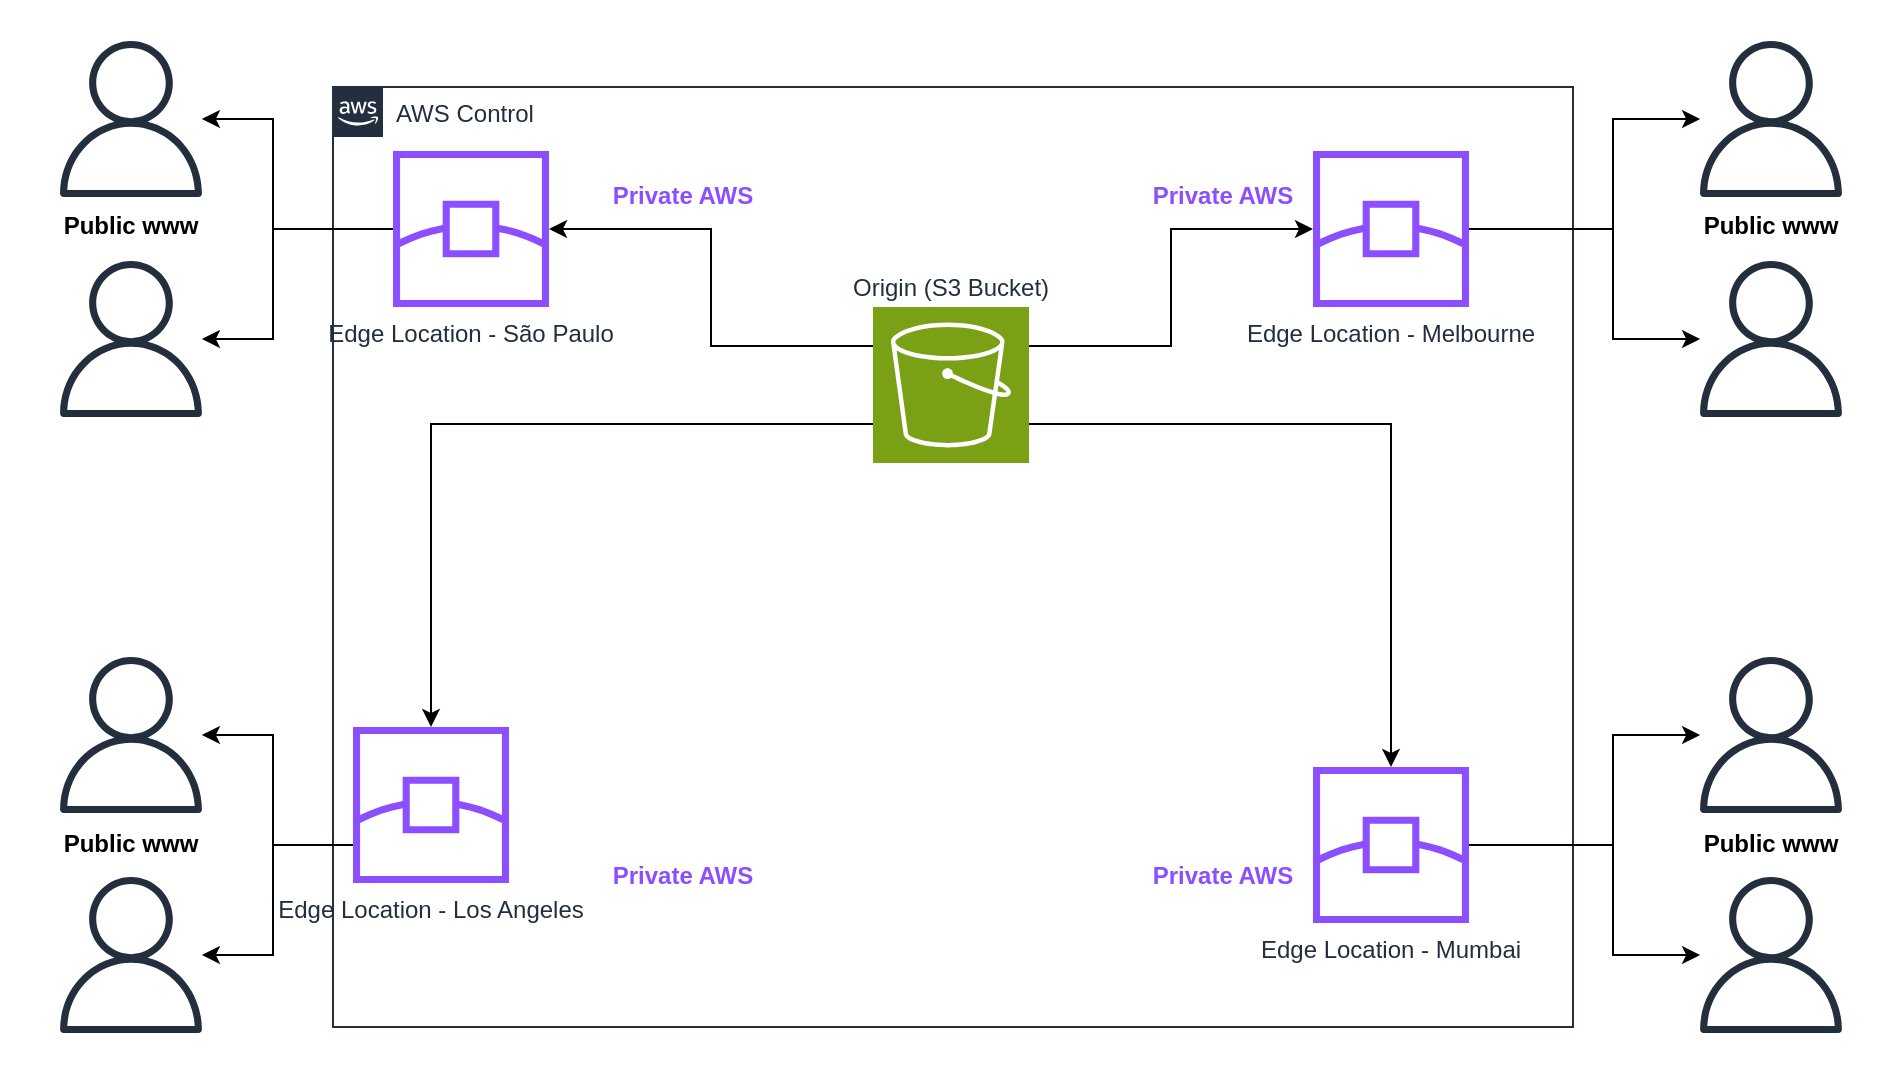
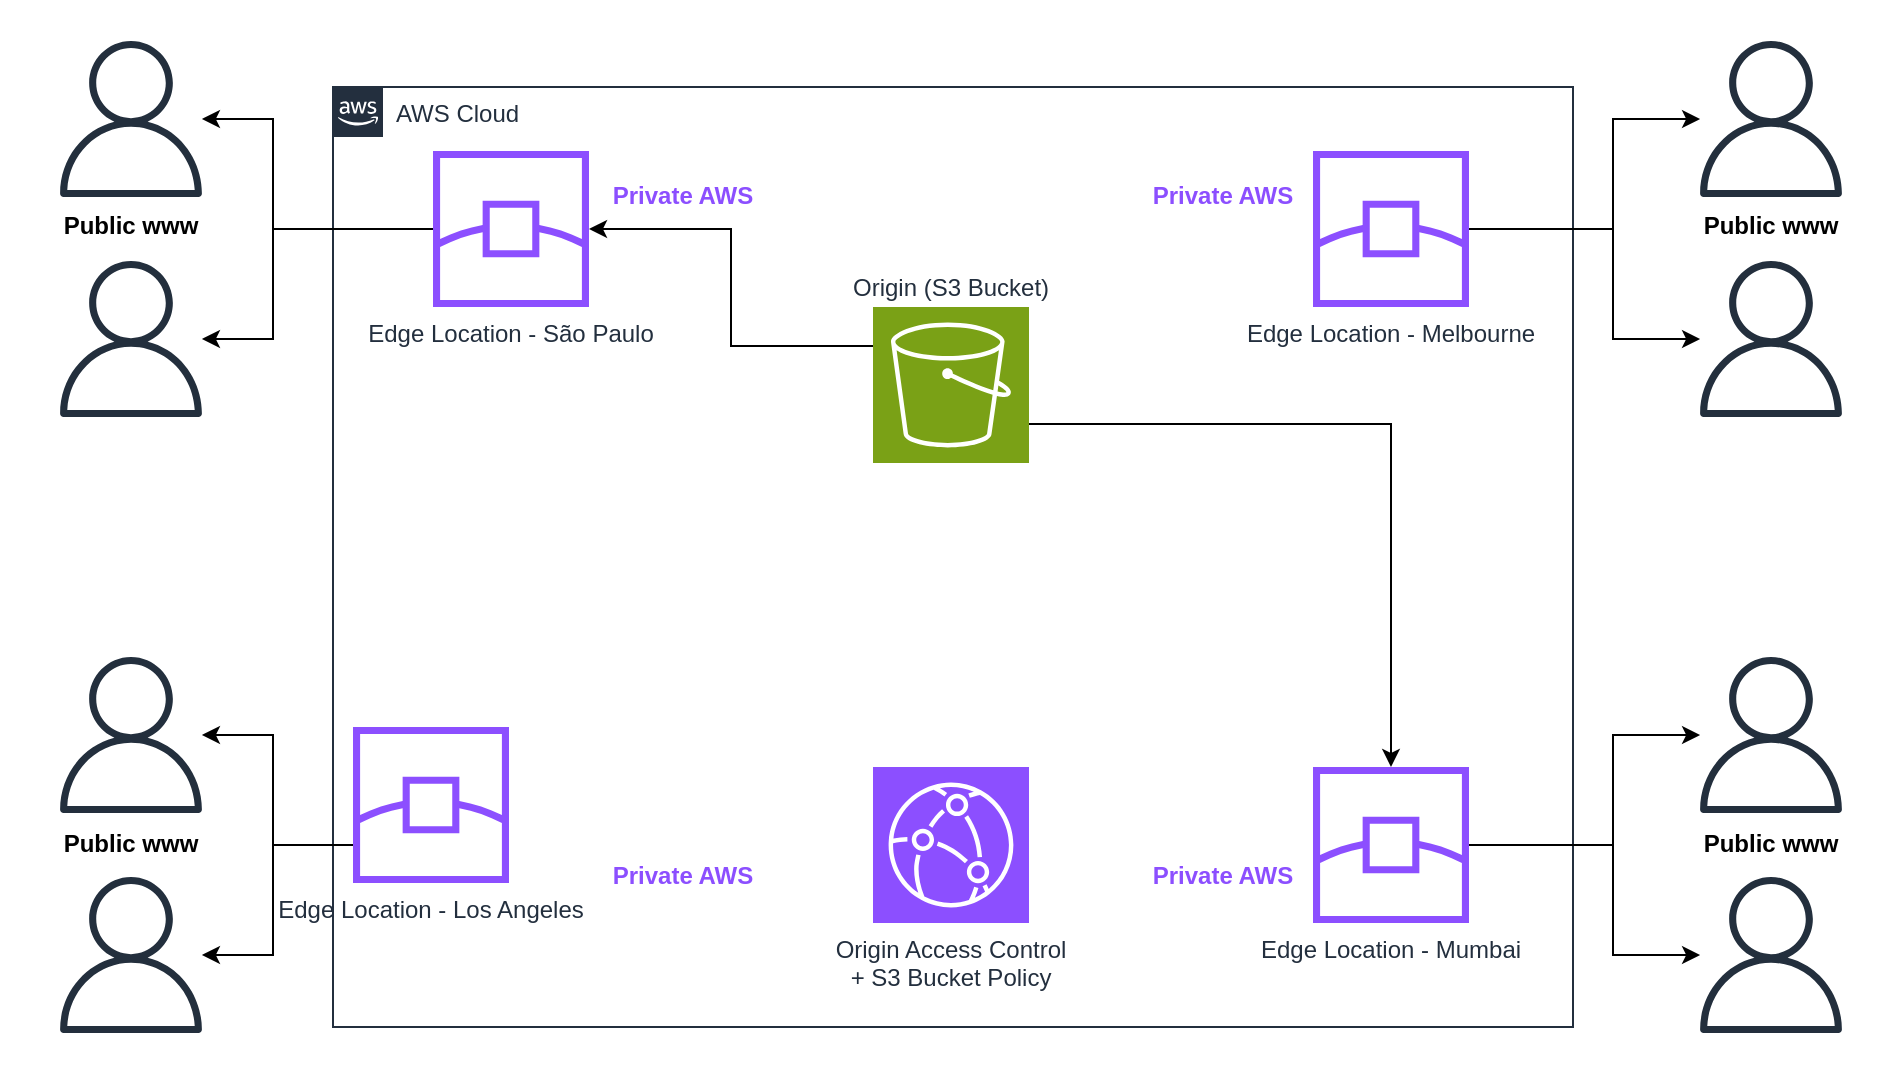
(465, 115) -> (451, 115)
(471, 229) -> (511, 229)
(1171, 294) -> none
(507, 424) -> none
none -> (951, 845)
